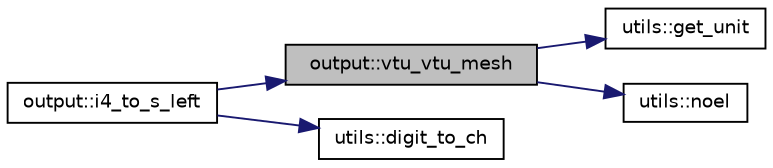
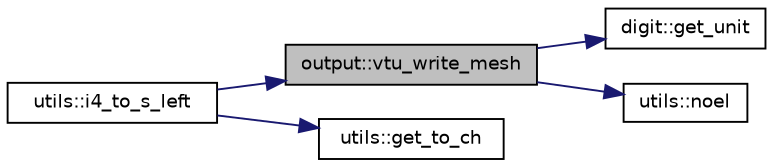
(686, 29) -> (686, 29)
(411, 65) -> (411, 65)
(112, 103) -> (112, 103)
(411, 139) -> (411, 139)
